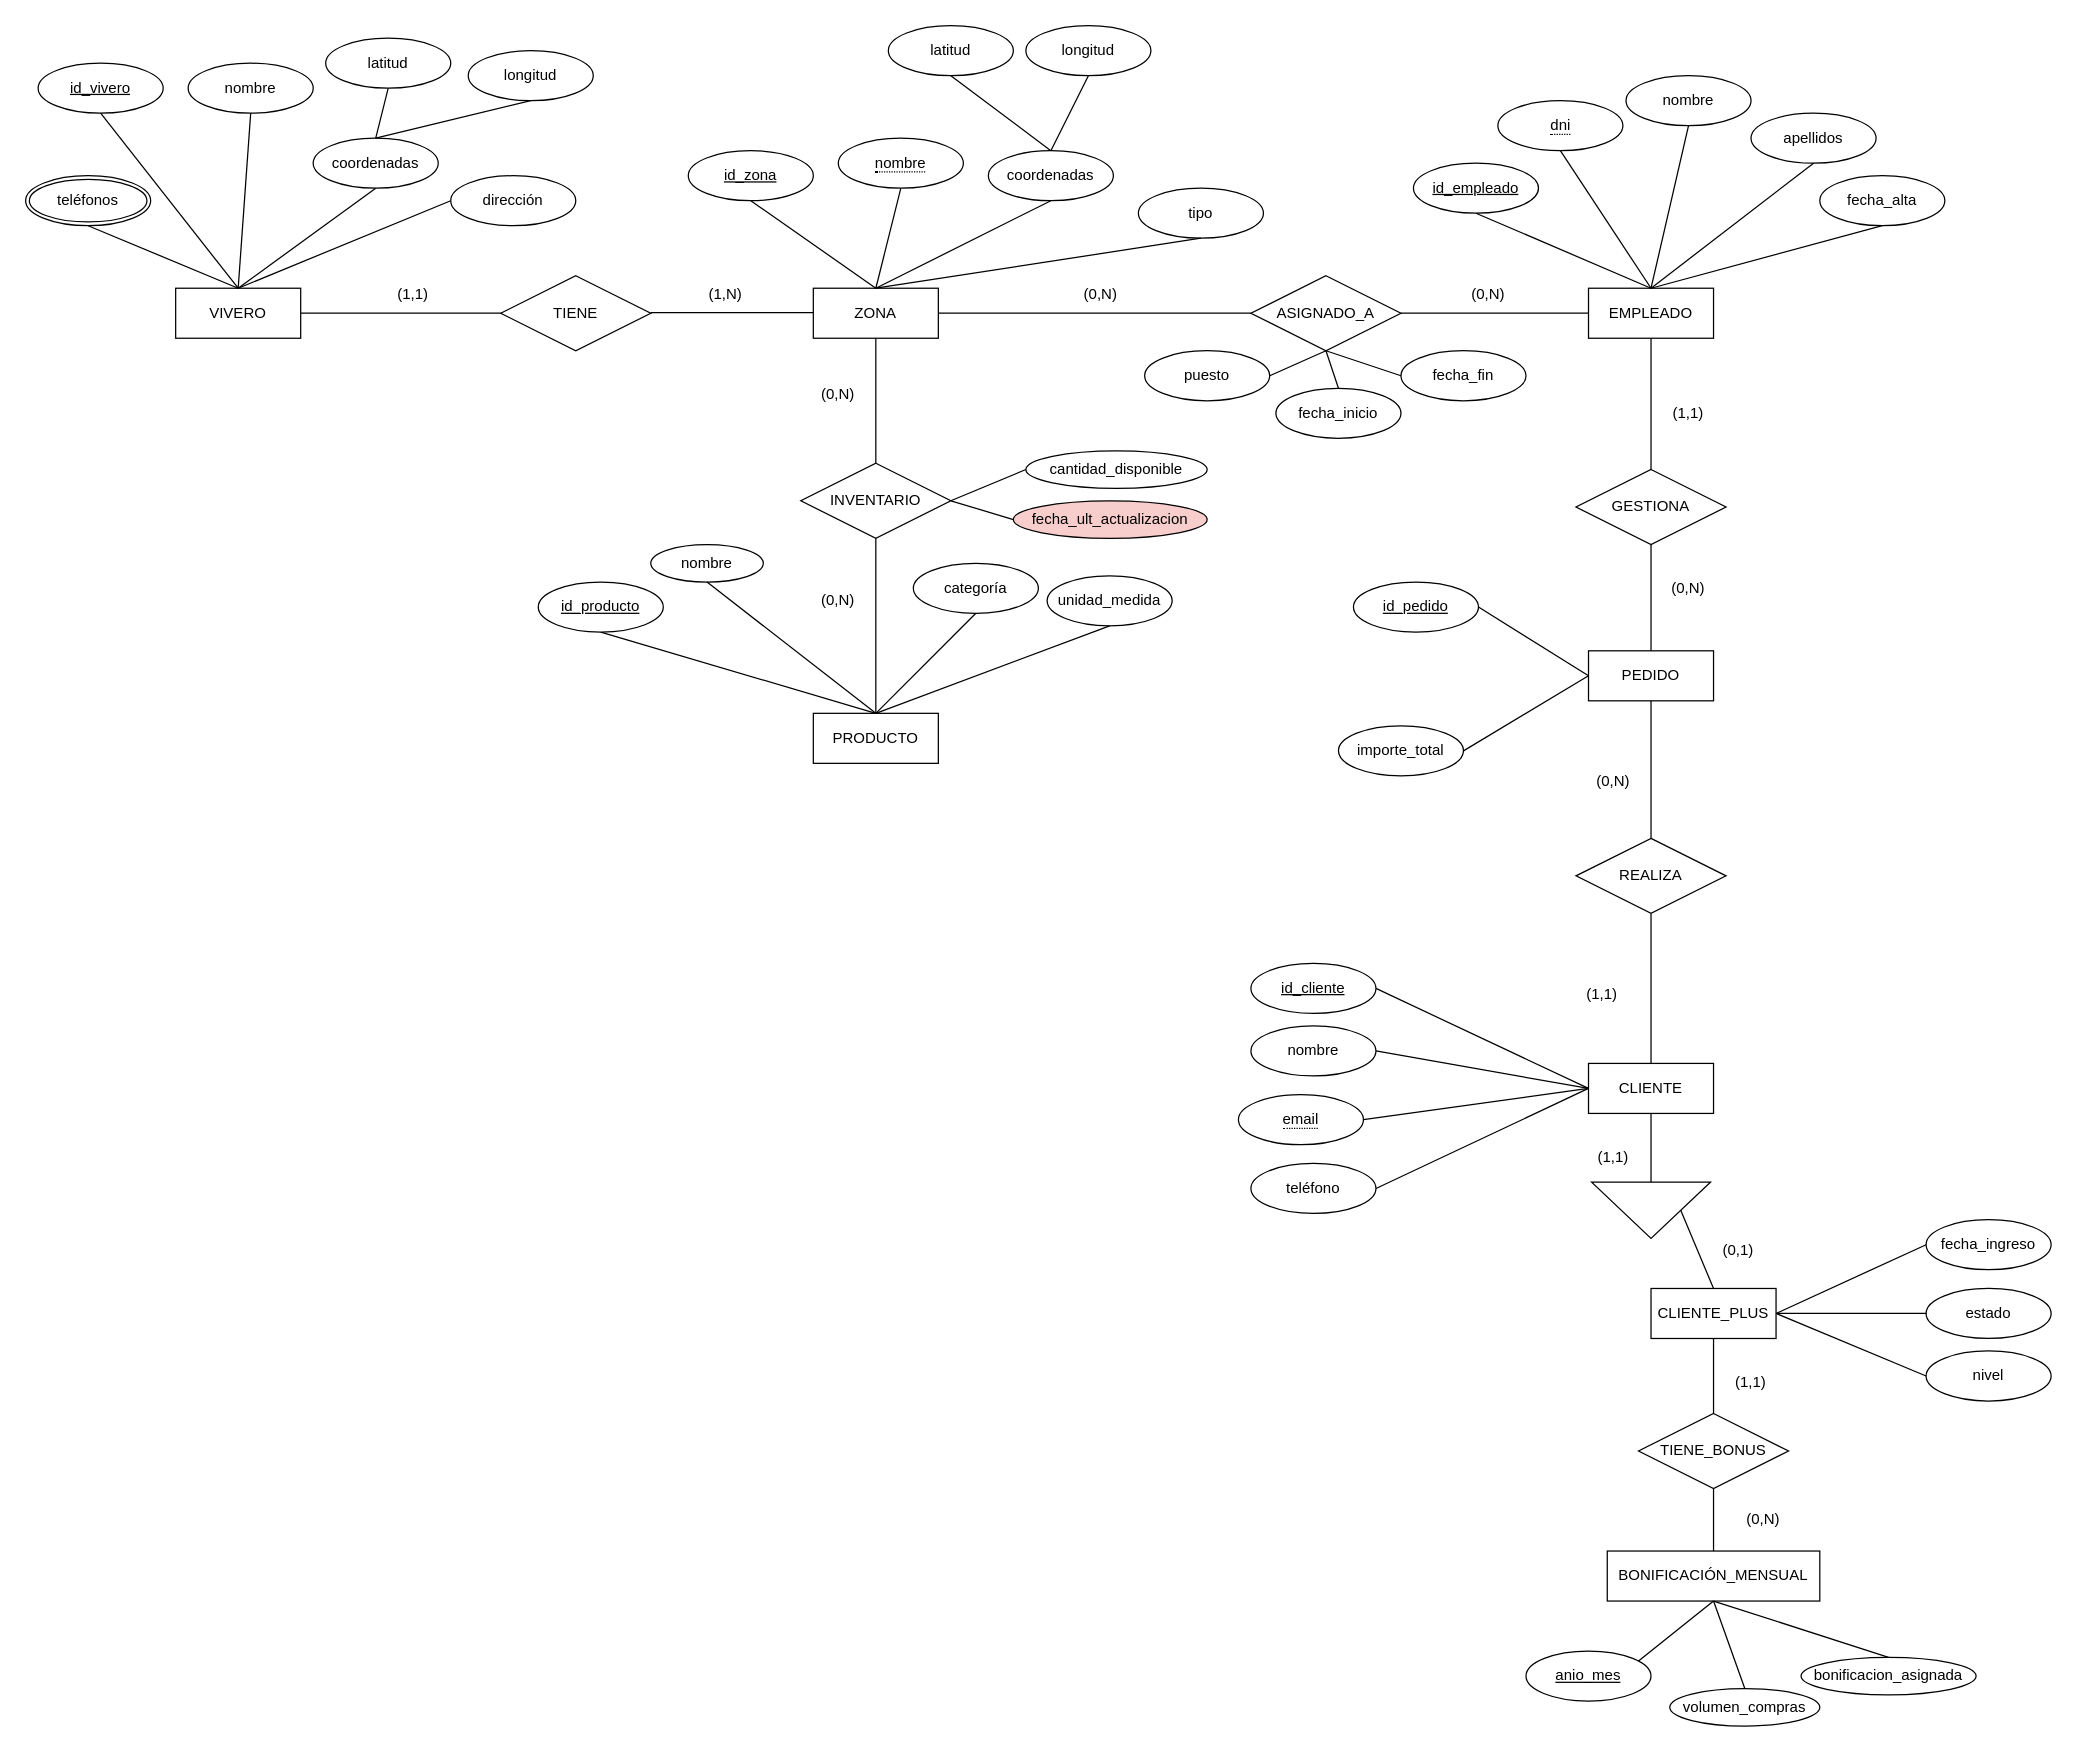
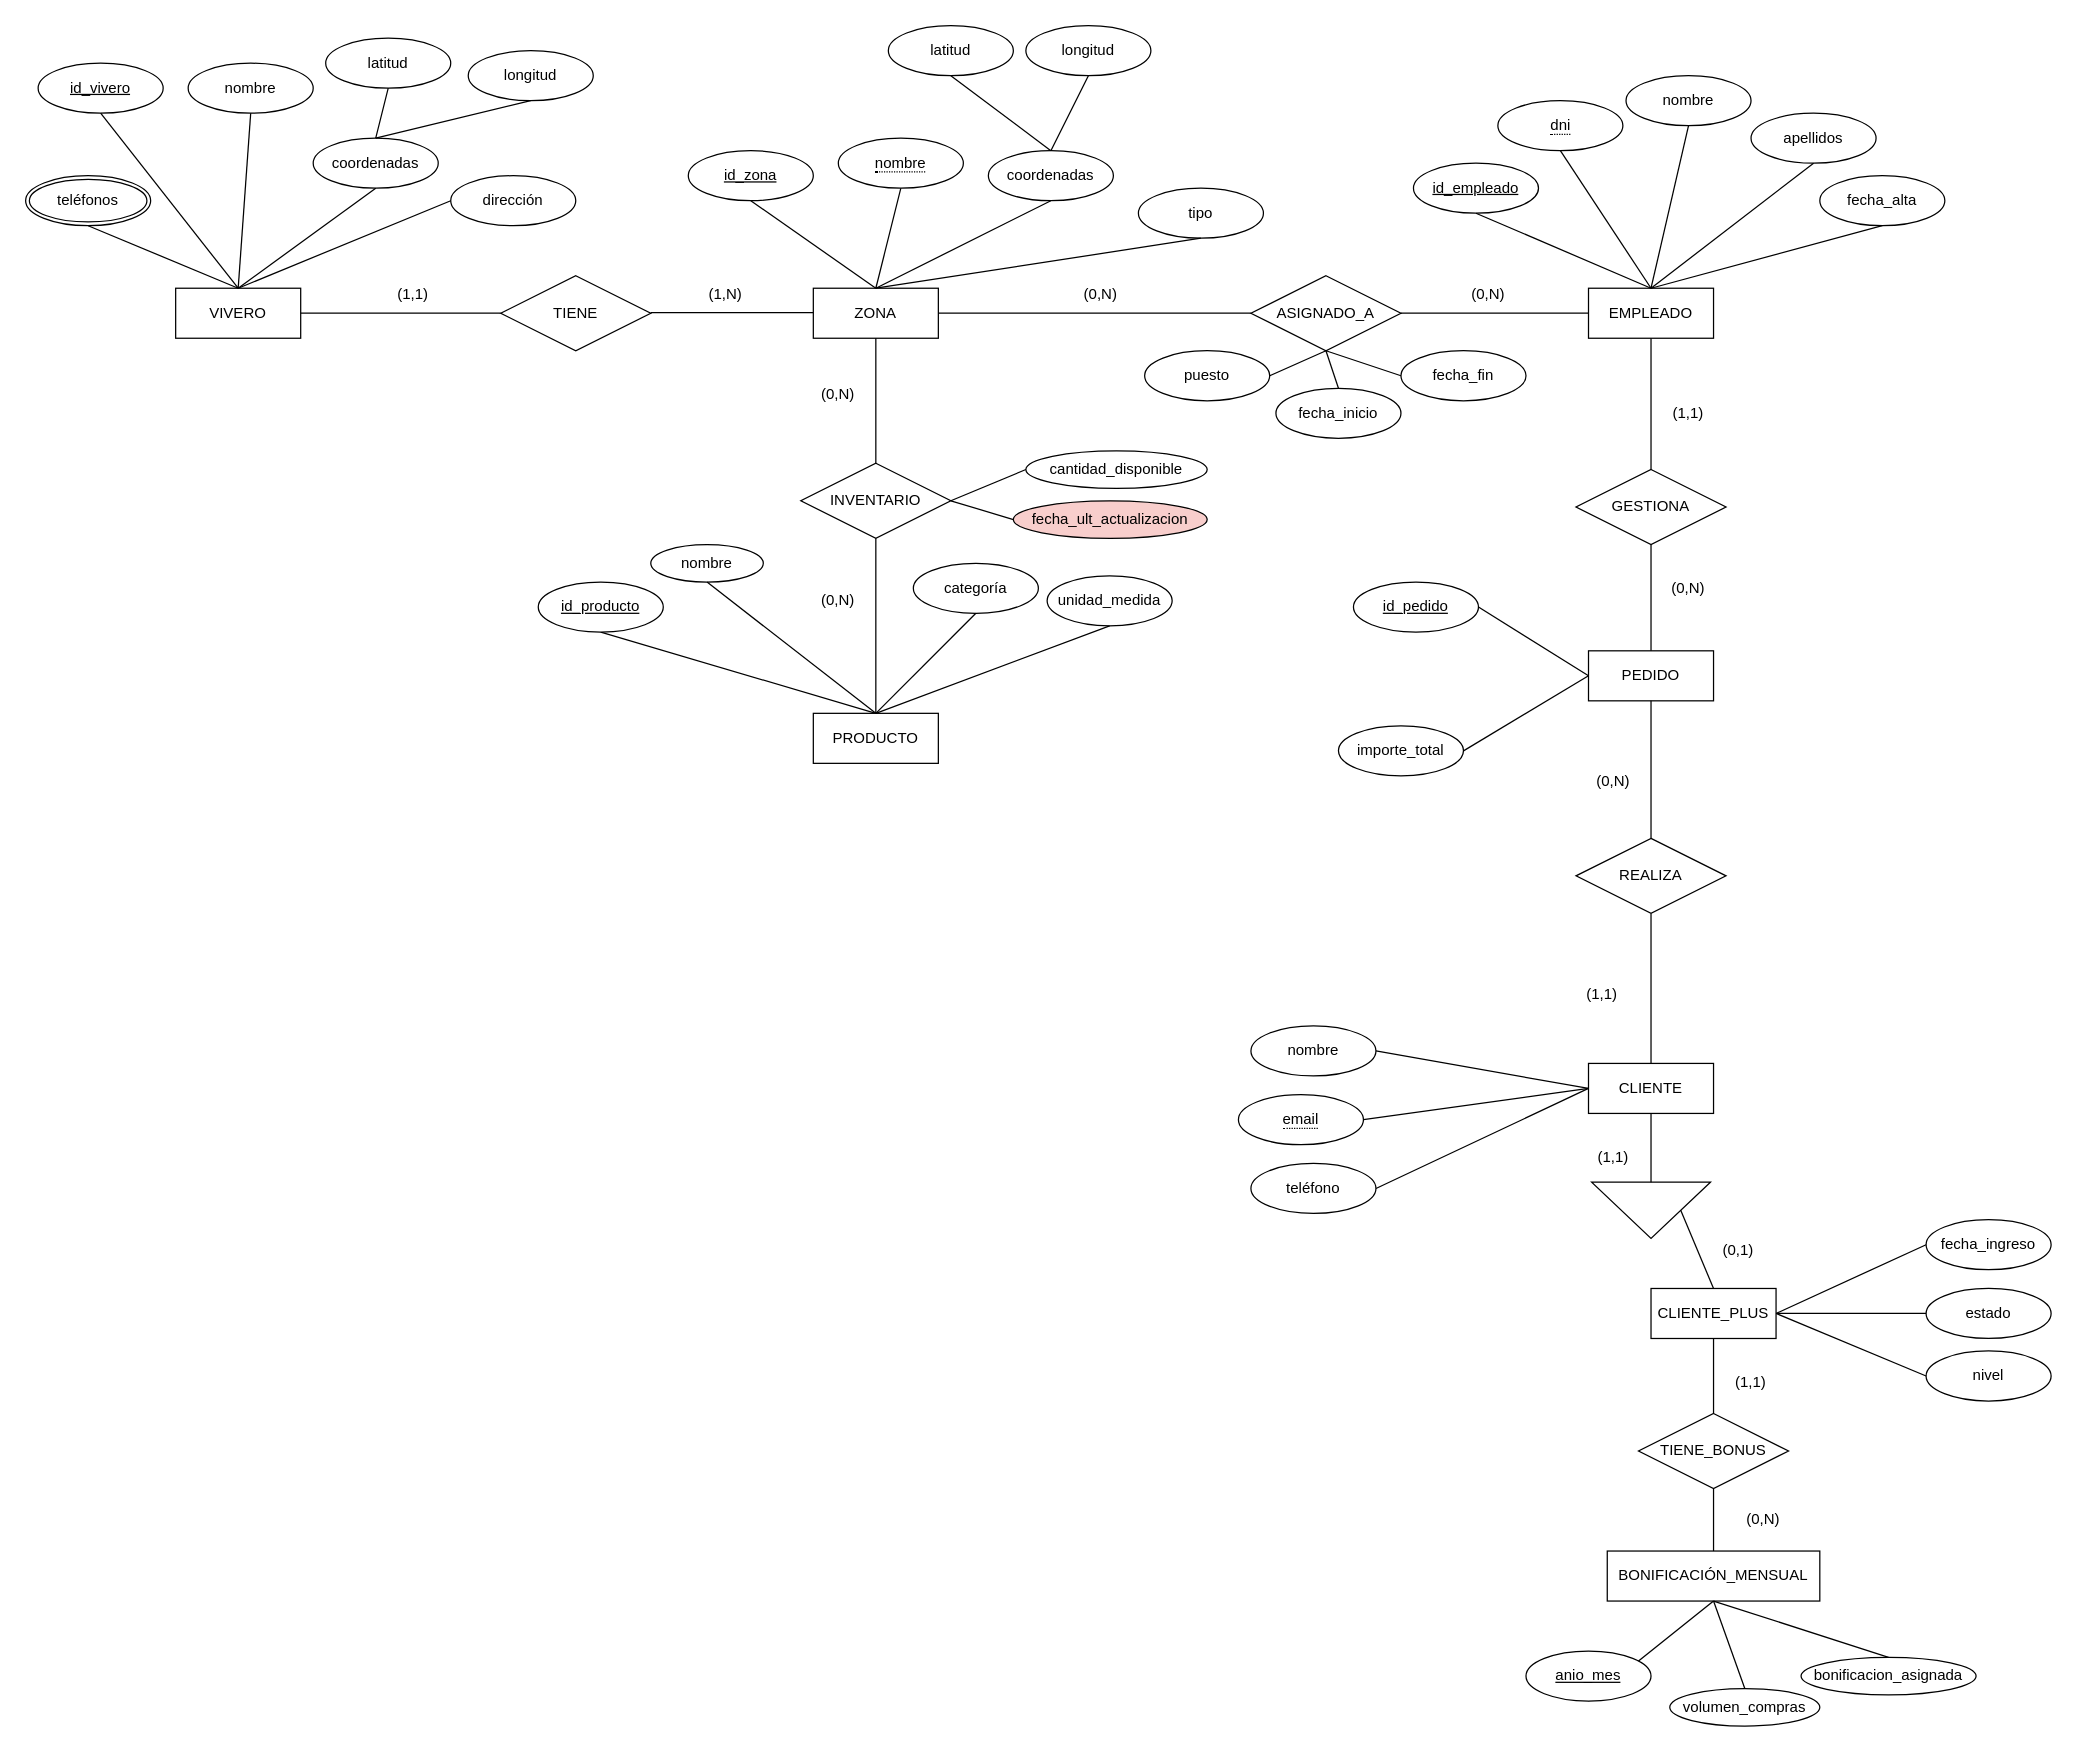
(1313, 988) -> none
(1480, 1037) -> none
